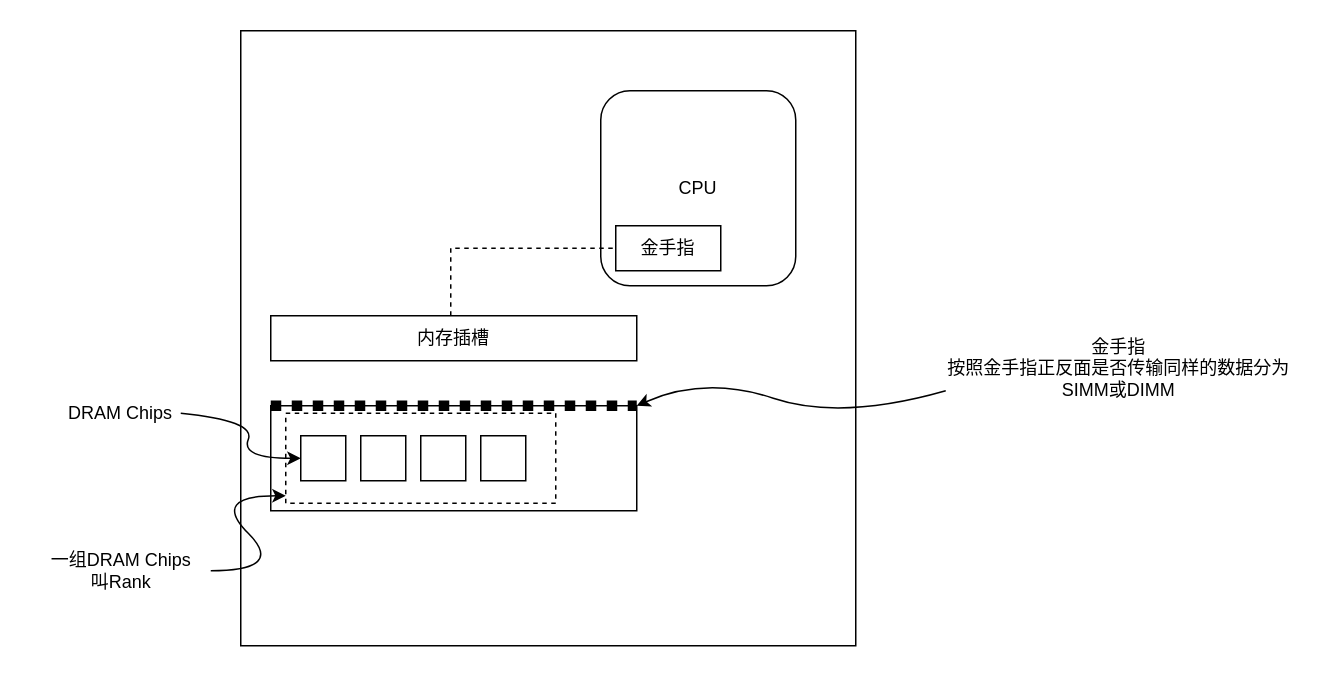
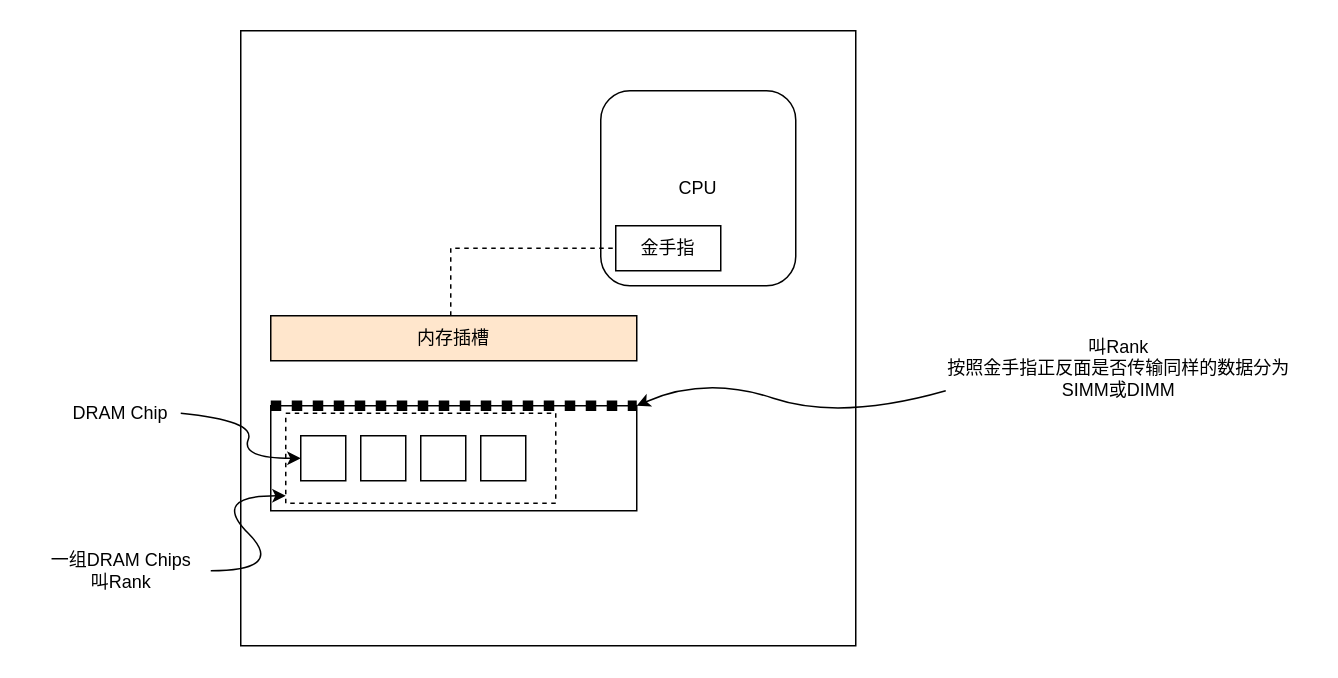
(454, 338) -> (454, 338)
(1119, 368) -> (1119, 368)
(121, 413) -> (121, 413)
